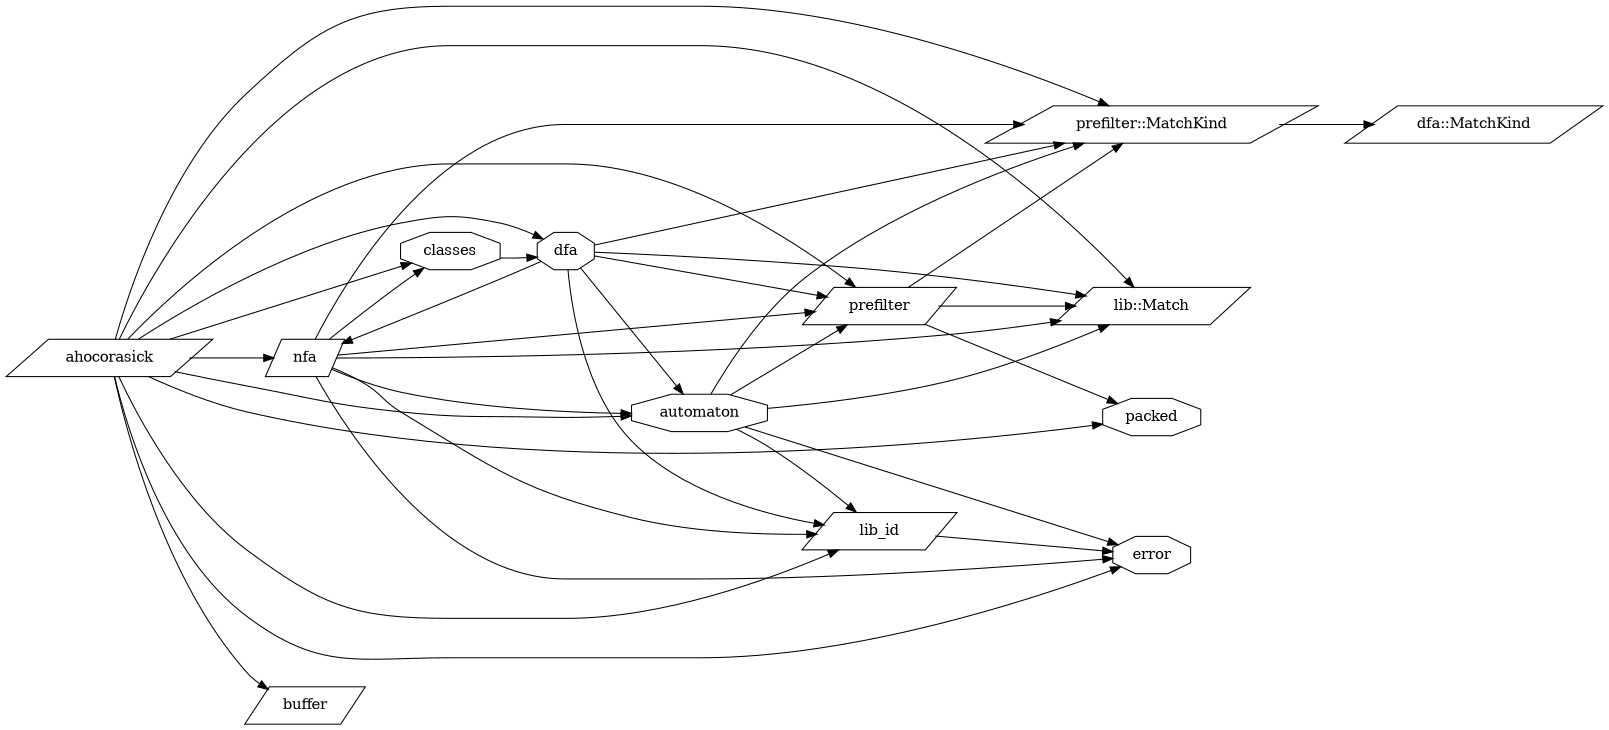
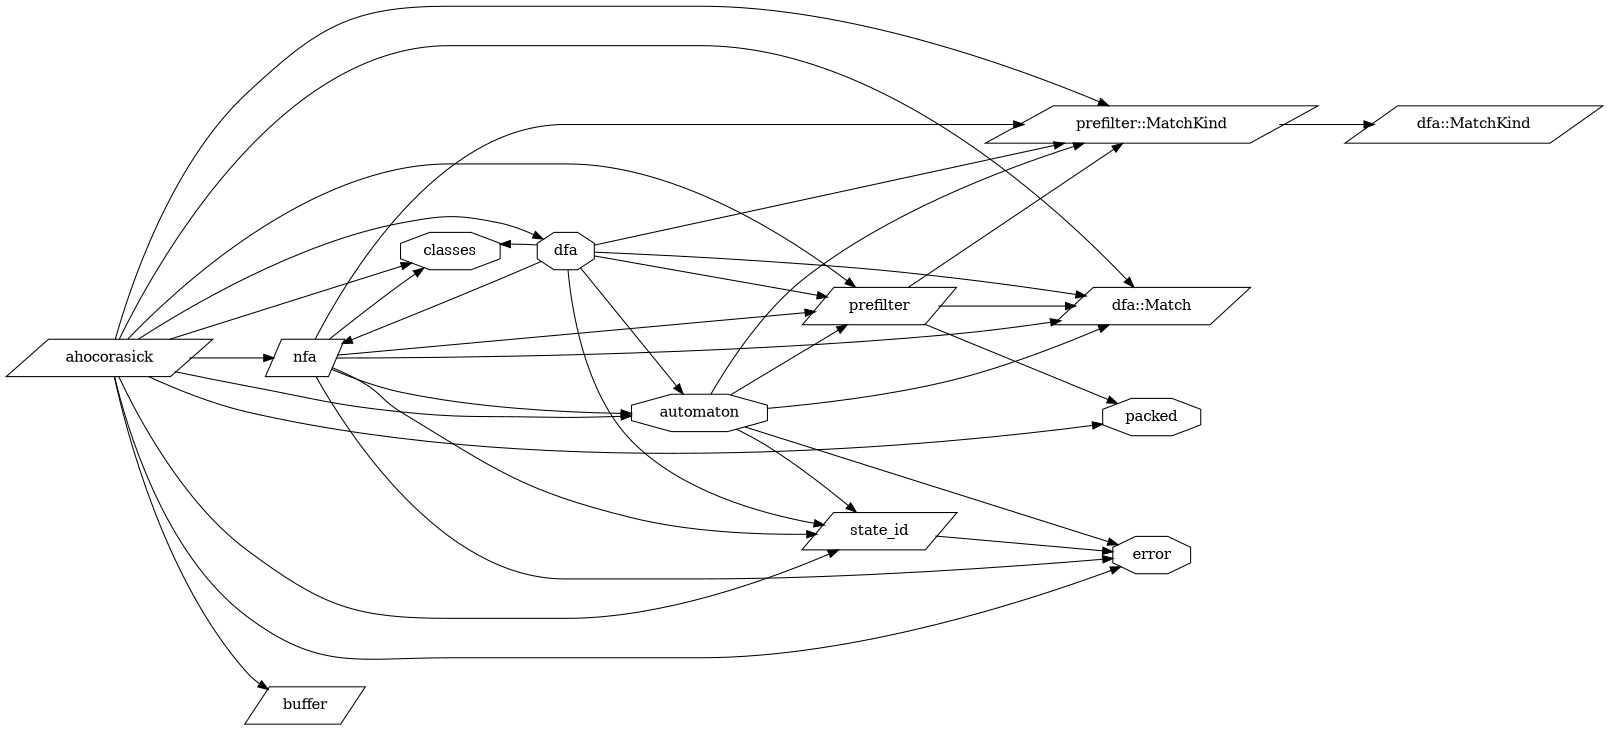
(513, 258) -> (524, 244)
(1152, 306) -> (1152, 306)
(879, 531) -> (879, 531)
